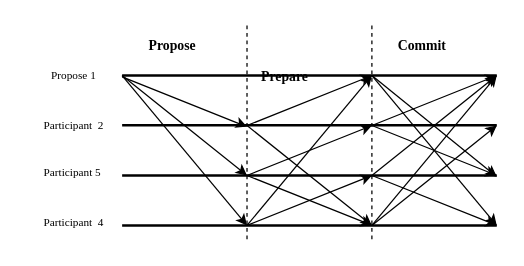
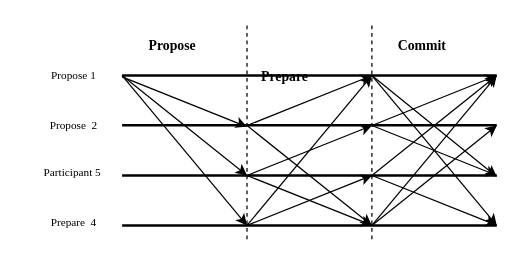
(74, 126) -> (74, 126)
(74, 223) -> (74, 223)
